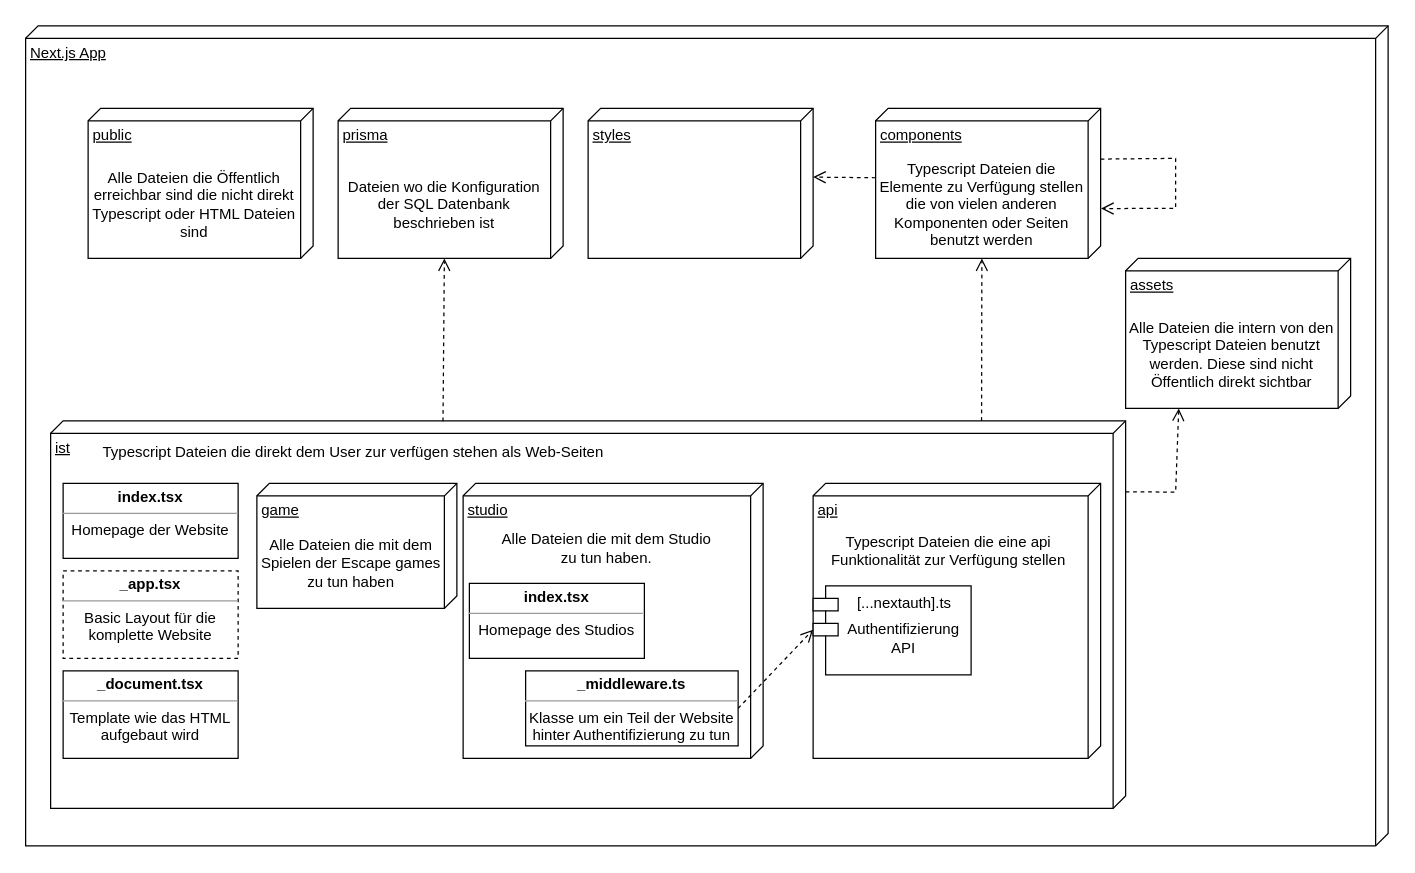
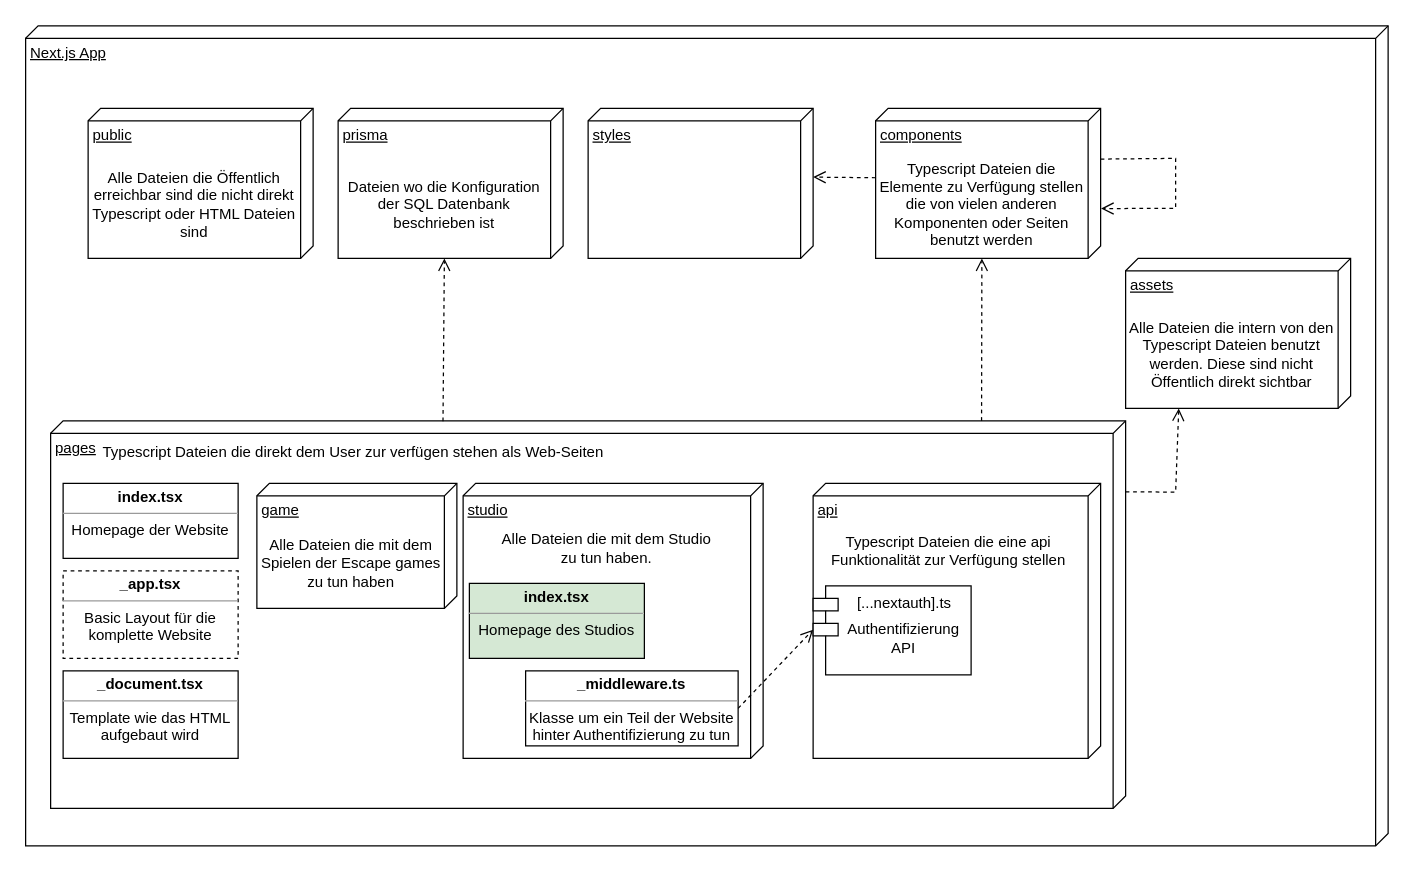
(66, 448) -> (77, 448)
(557, 621) -> (557, 621)
